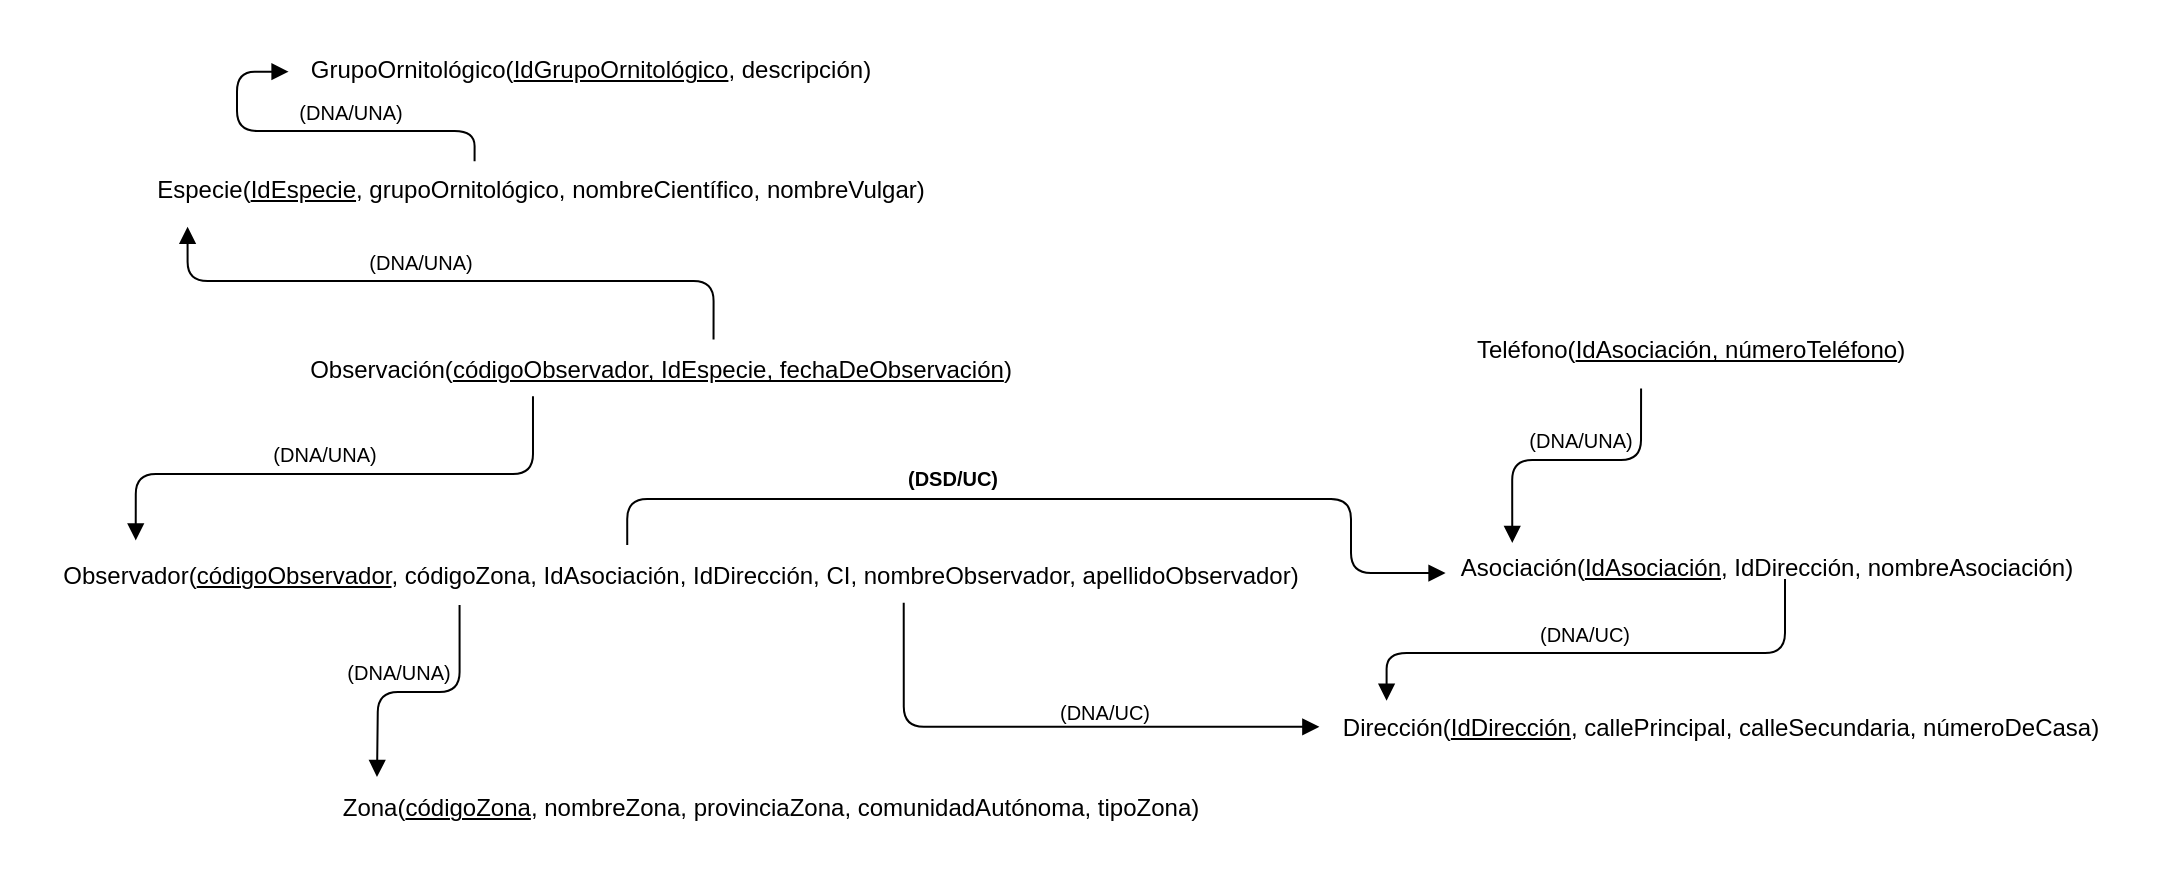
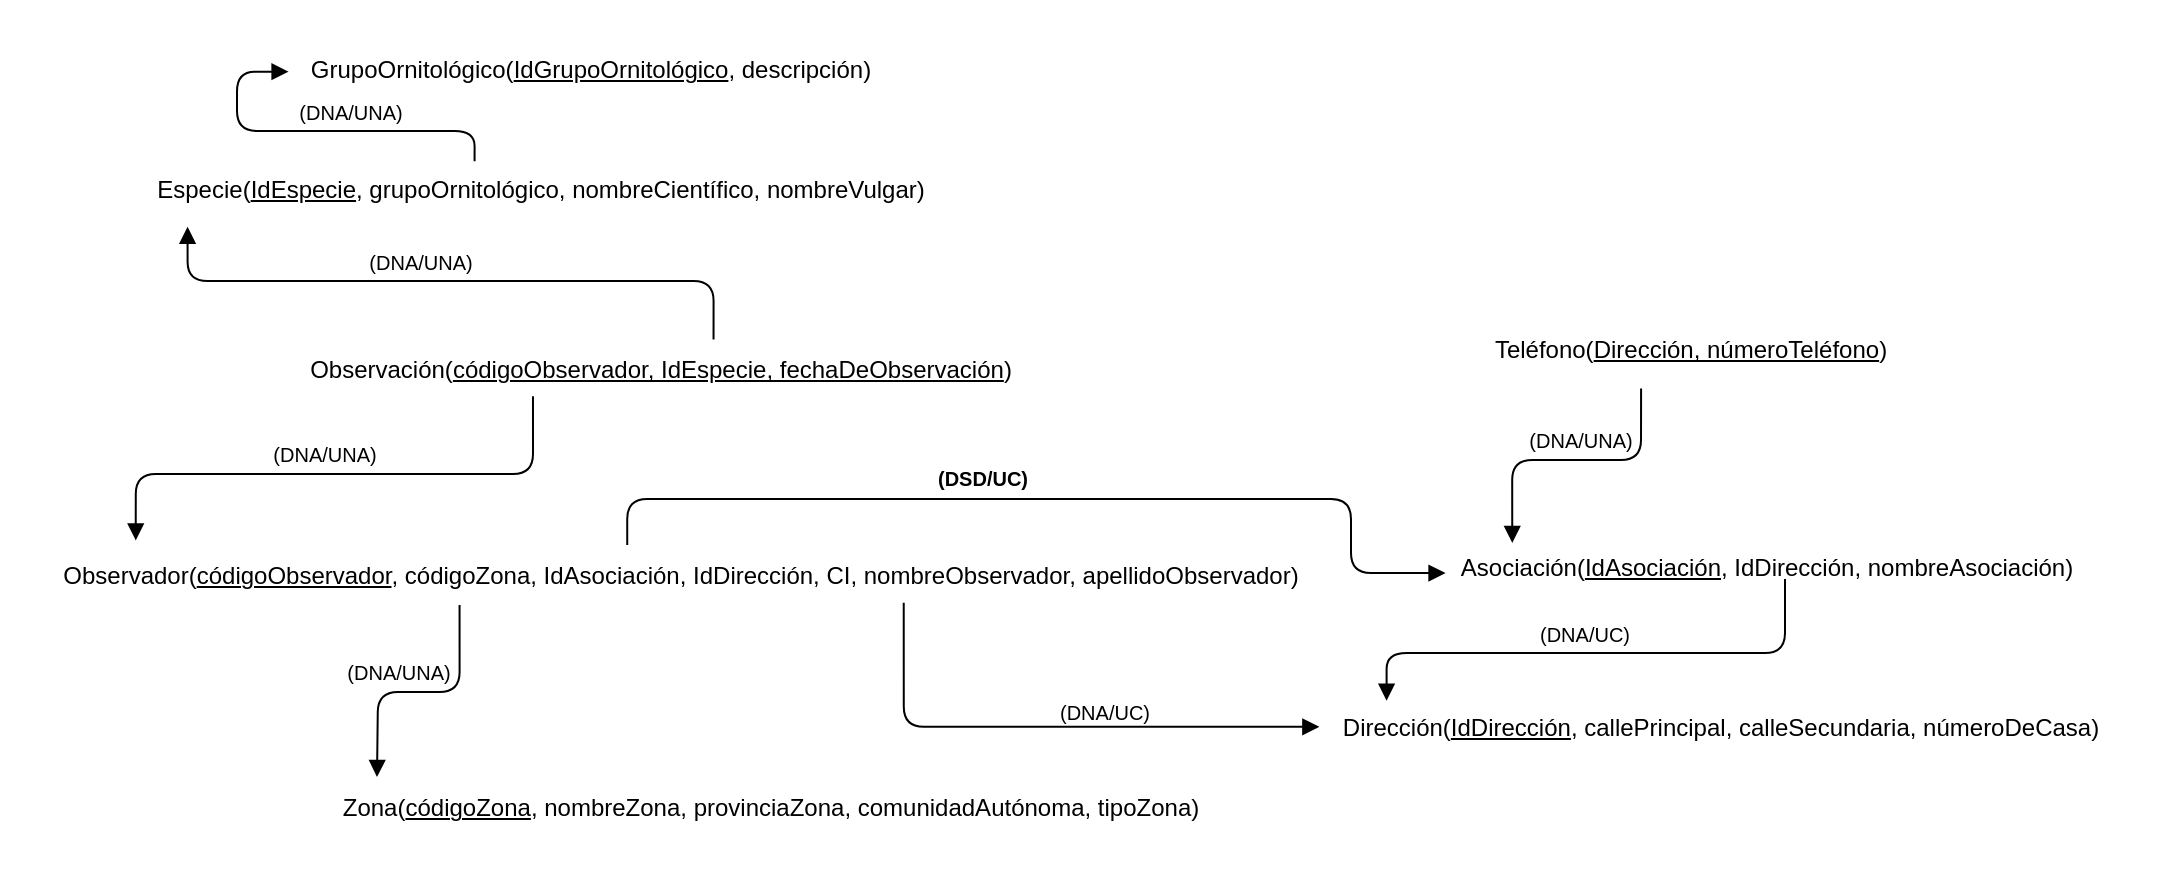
(1692, 351) -> (1692, 351)
(953, 479) -> (983, 479)
